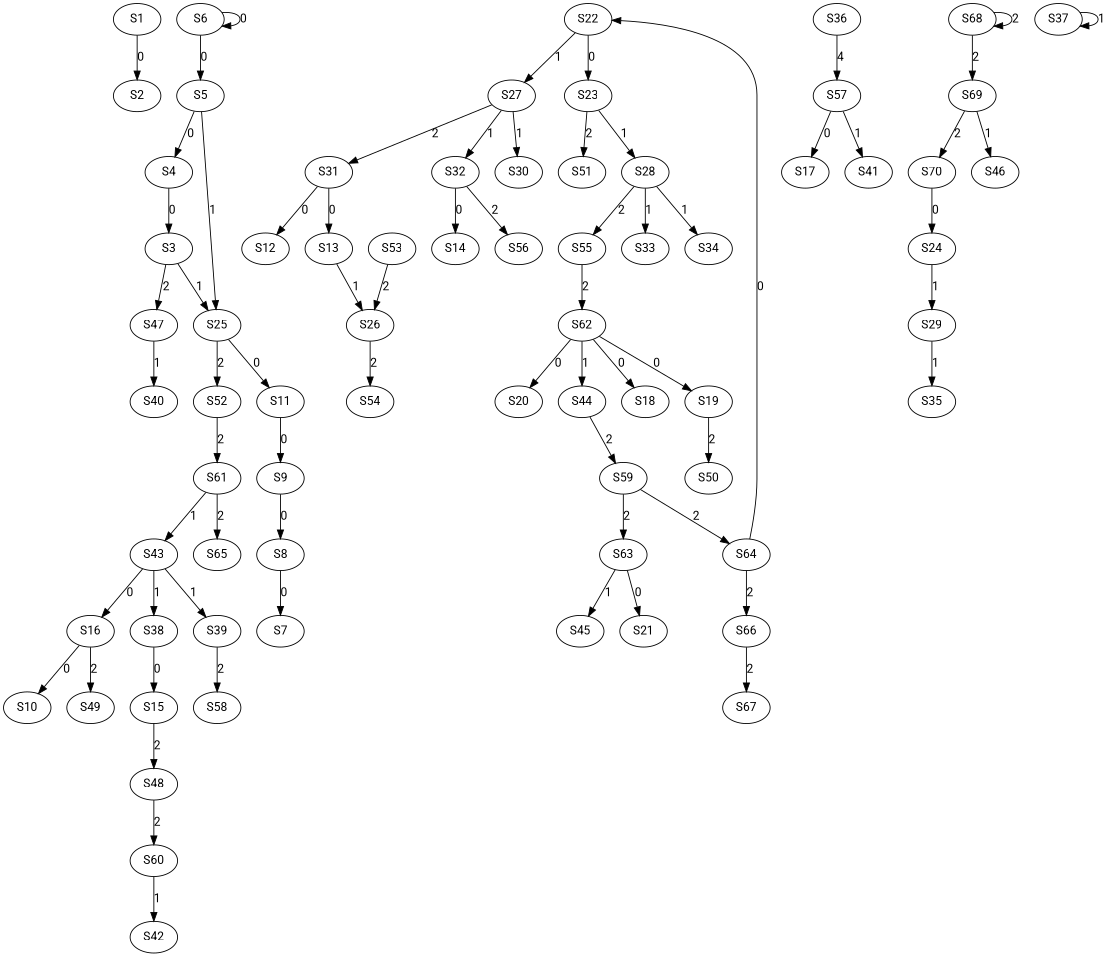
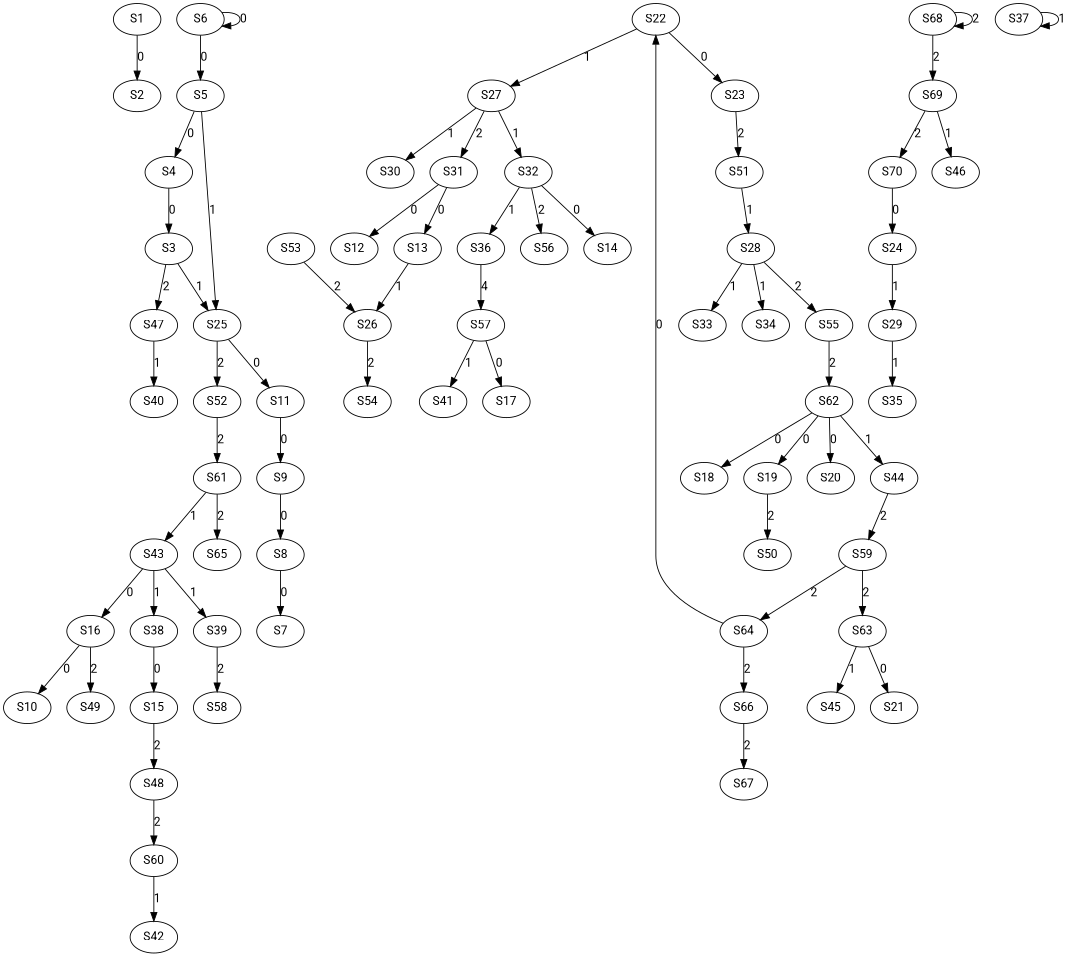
(614, 131) -> (744, 206)
none -> (507, 207)
